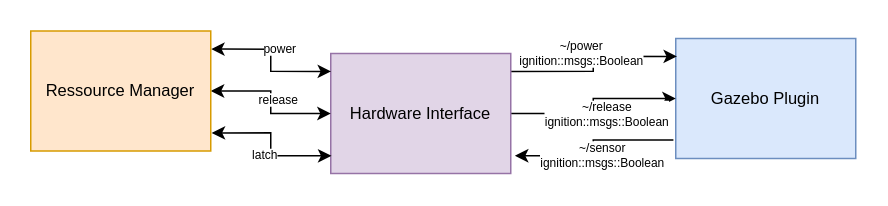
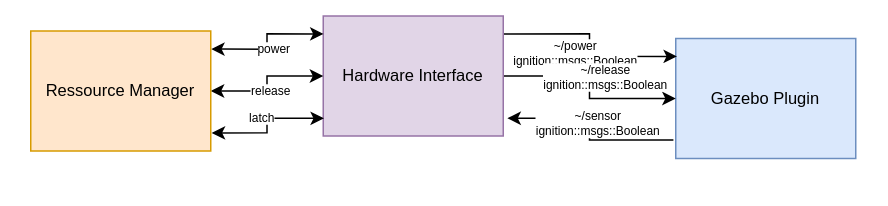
(421, 113) -> (413, 76)
